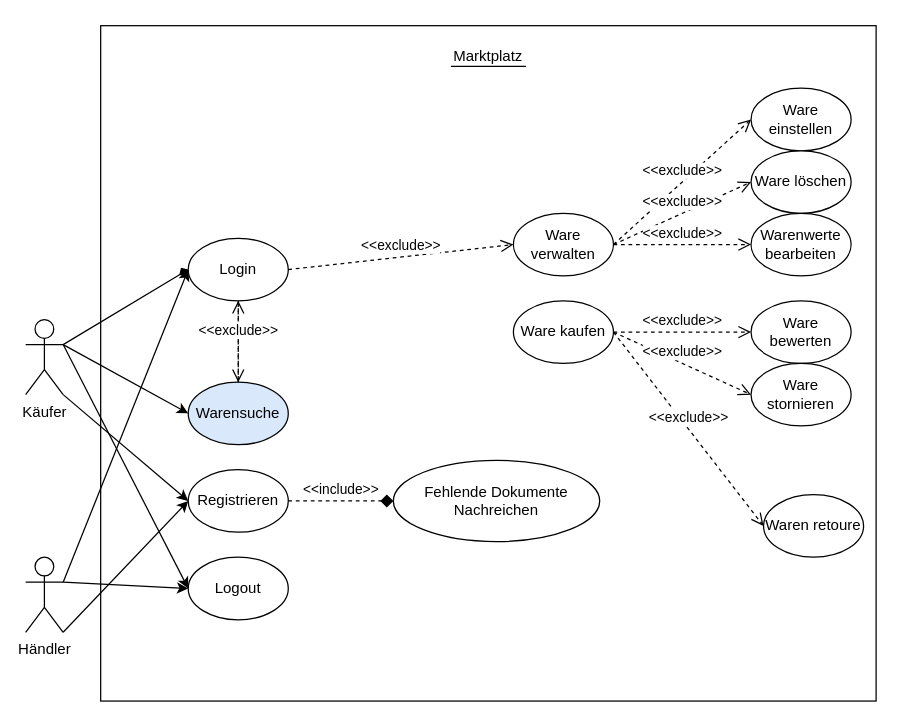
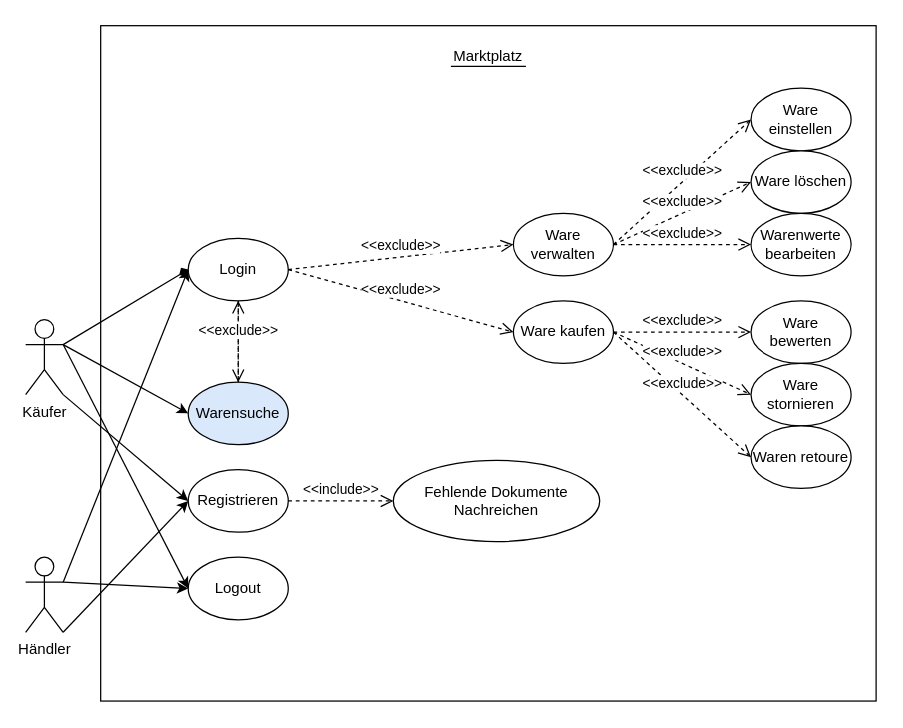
none -> (401, 301)
(380, 501) -> (385, 501)
(813, 526) -> (801, 457)
